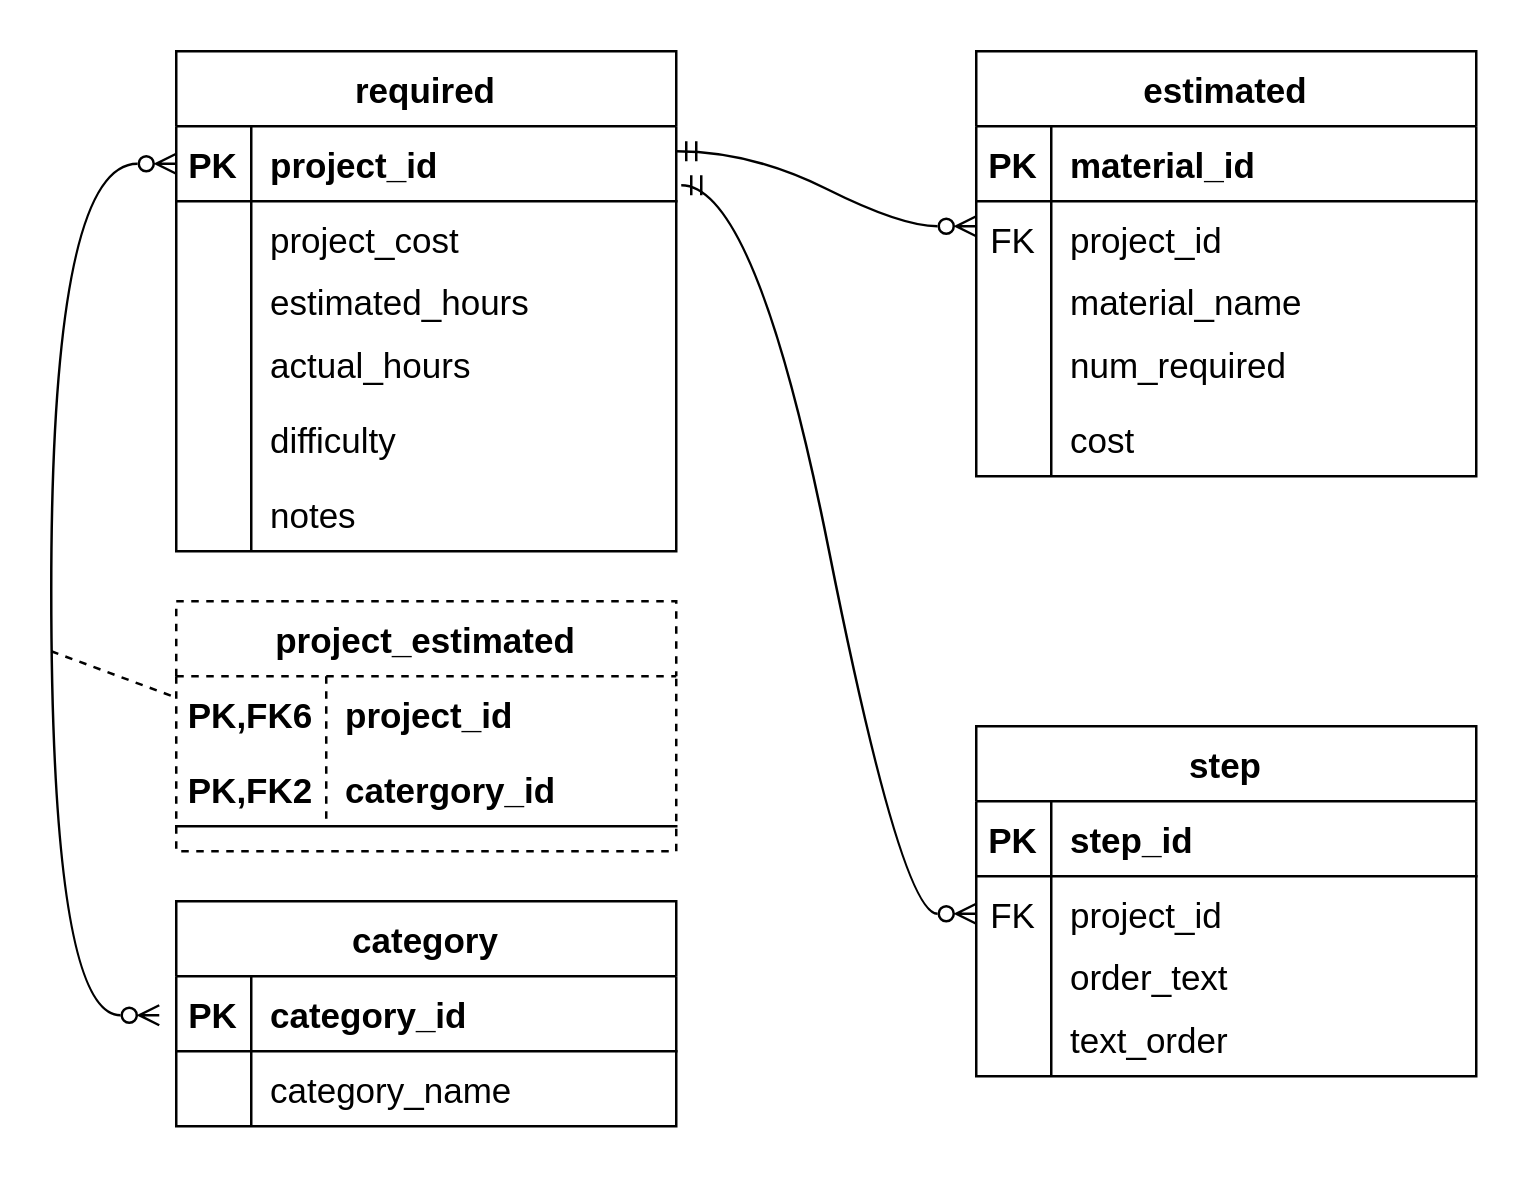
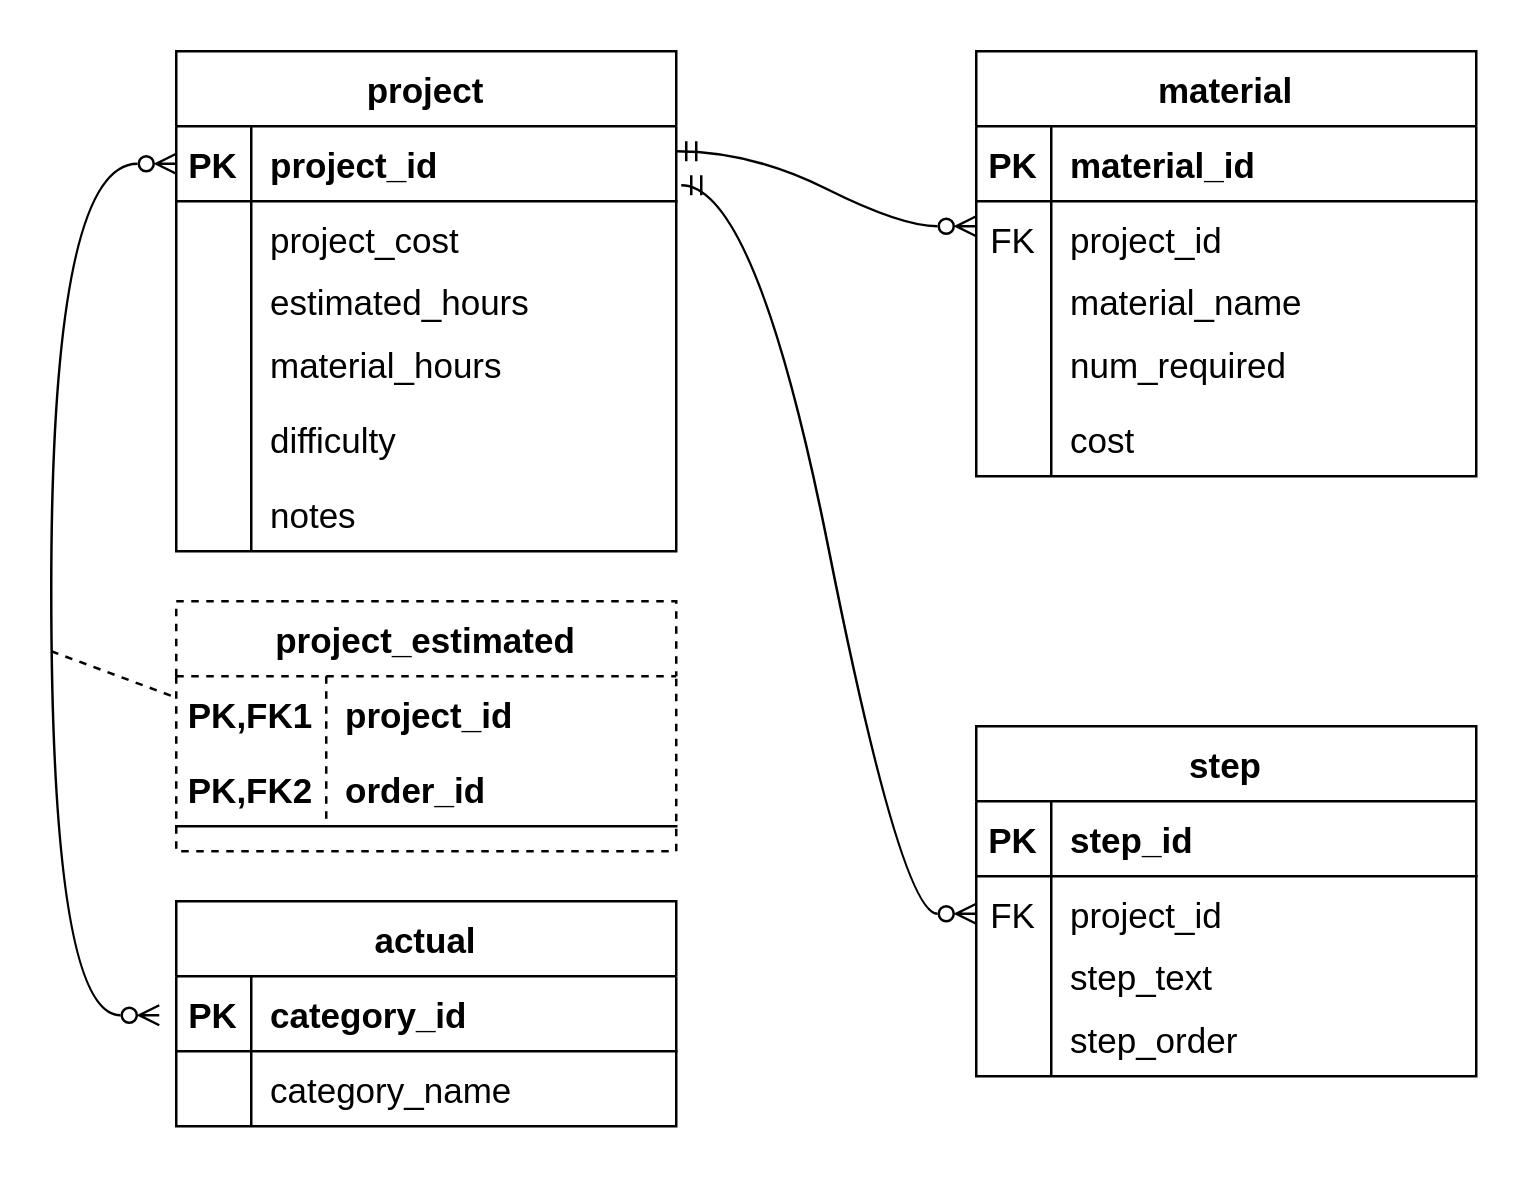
(425, 91) -> (425, 91)
(1225, 91) -> (1225, 91)
(383, 366) -> (398, 366)
(250, 716) -> (250, 716)
(458, 791) -> (419, 791)
(425, 941) -> (425, 941)
(1168, 978) -> (1158, 978)
(1168, 1041) -> (1168, 1041)
